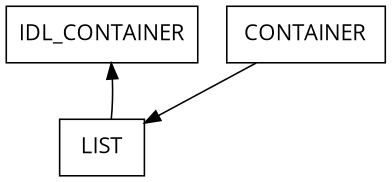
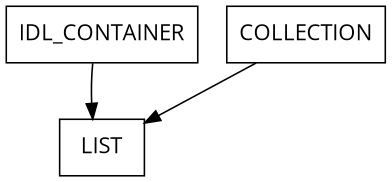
(306, 35) -> (306, 35)
(113, 99) -> (92, 83)
